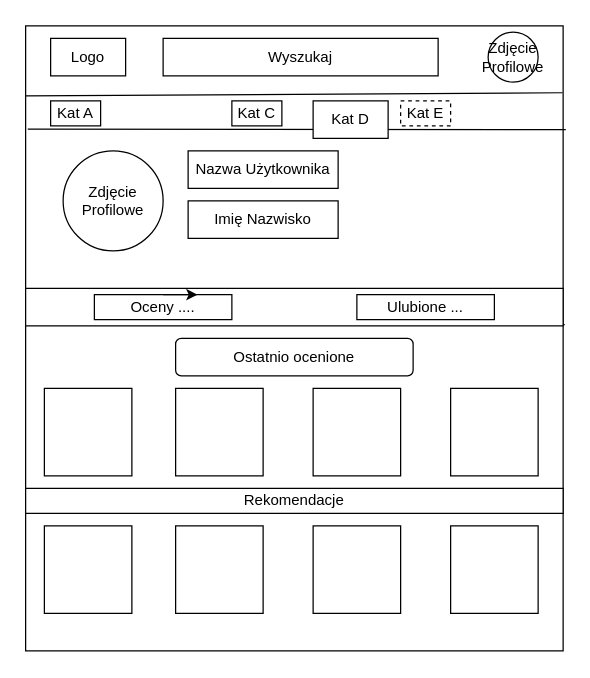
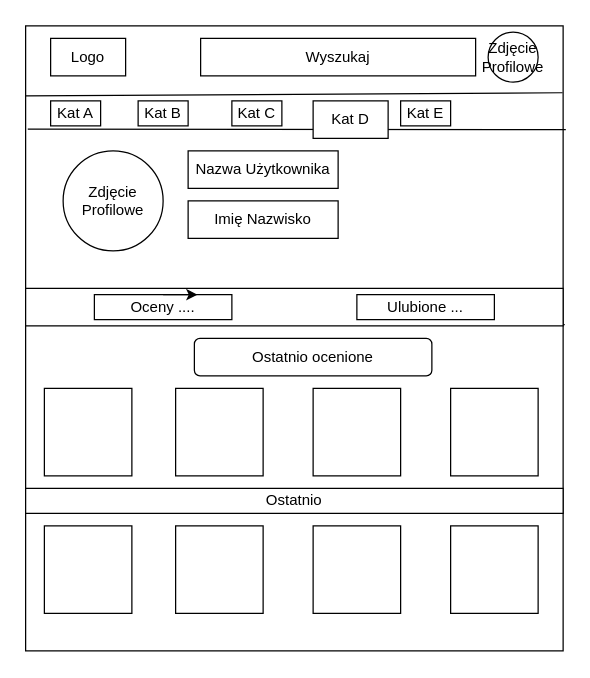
(301, 57) -> (338, 57)
none -> (163, 113)
(426, 113) -> (426, 113)
(294, 357) -> (313, 357)
(294, 501) -> (294, 501)
